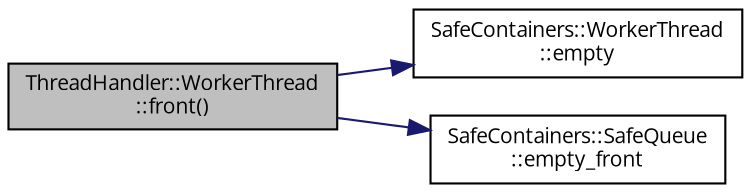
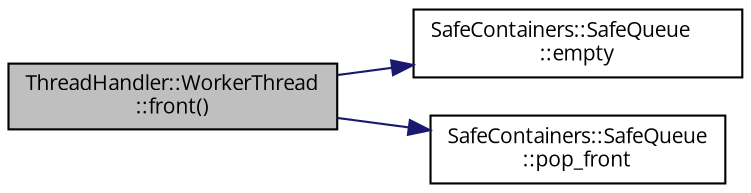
(578, 43) -> (578, 43)
(578, 150) -> (578, 150)
